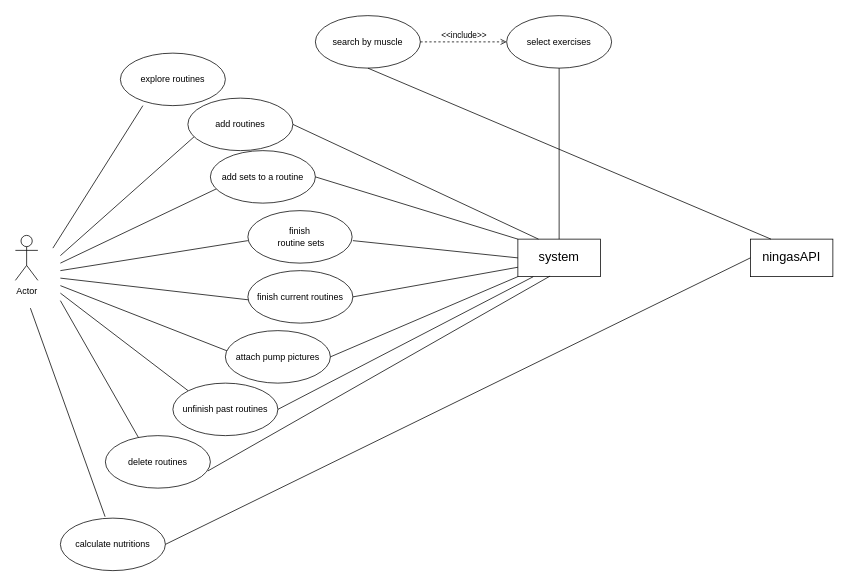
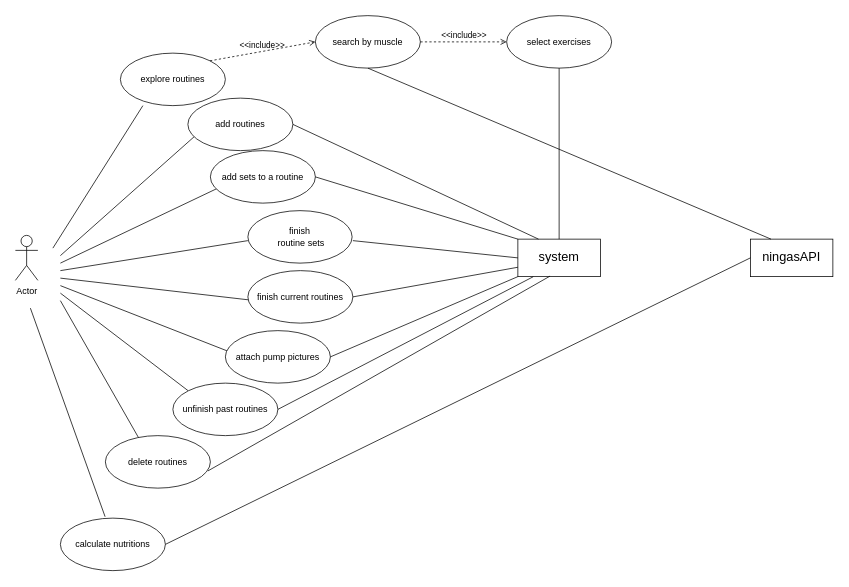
none -> (261, 51)
